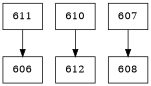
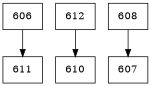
(23, 40) -> (23, 40)
(75, 40) -> (75, 40)
(128, 40) -> (128, 40)
